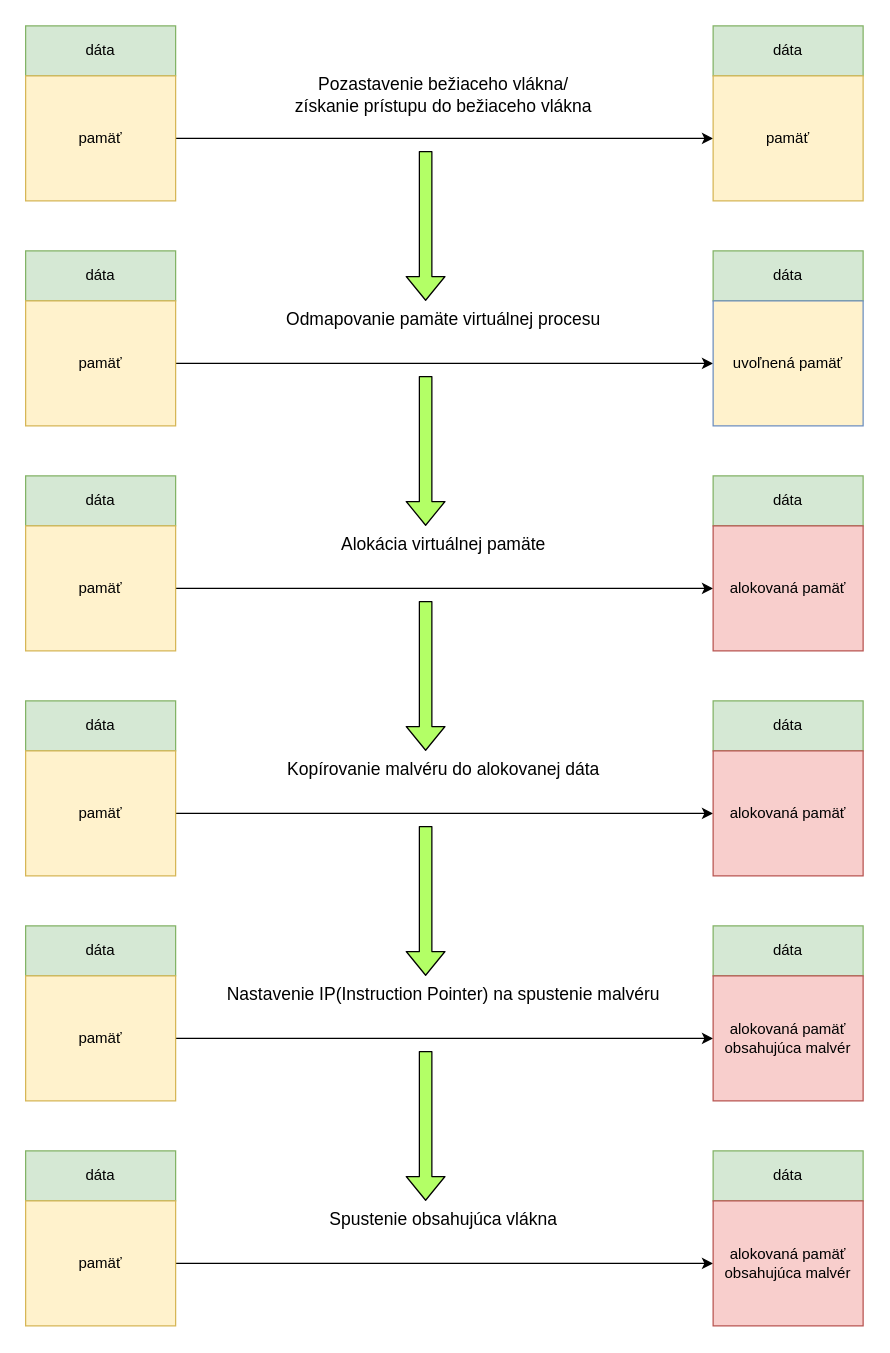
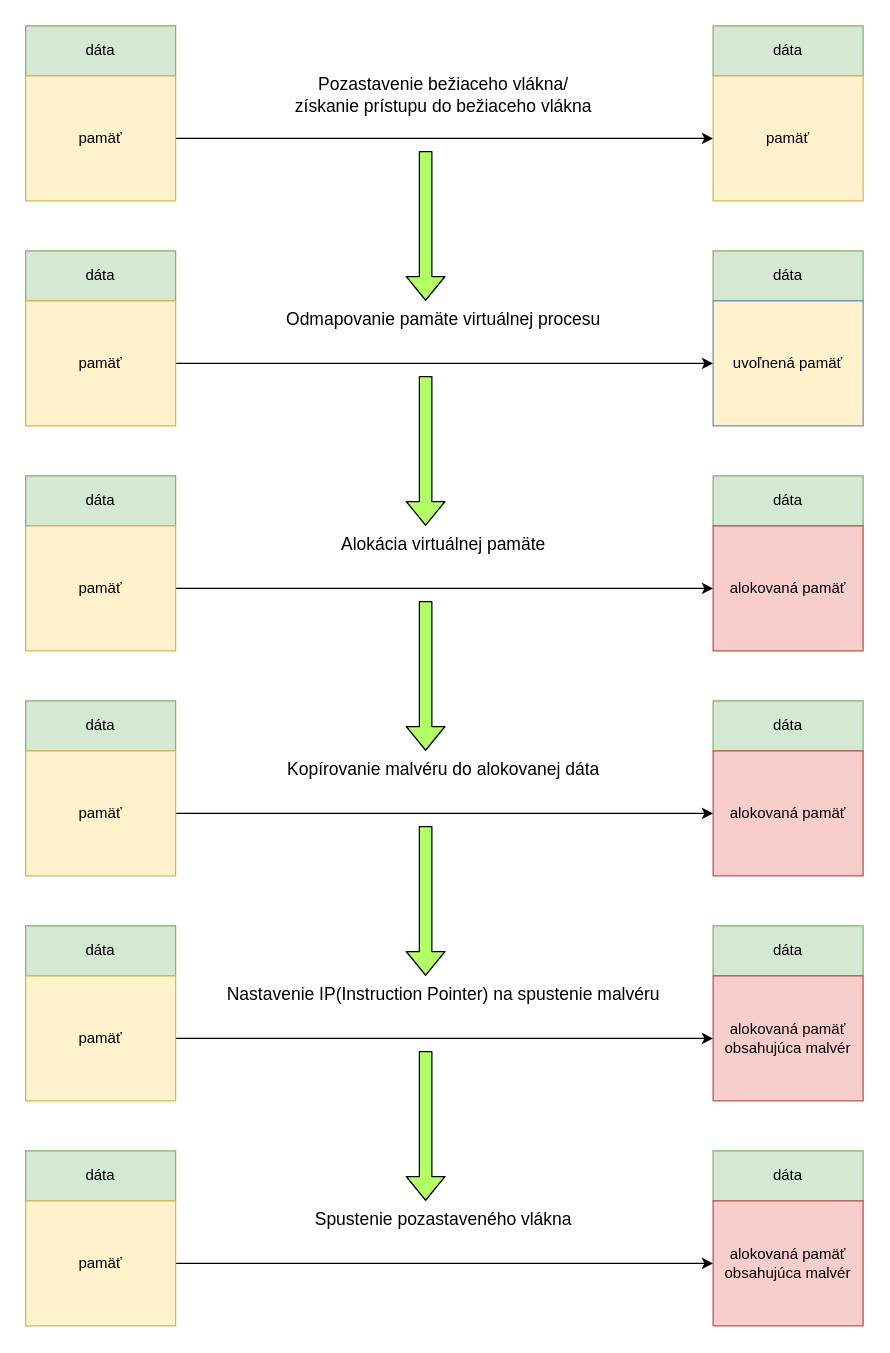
(444, 1219) -> (444, 1219)
